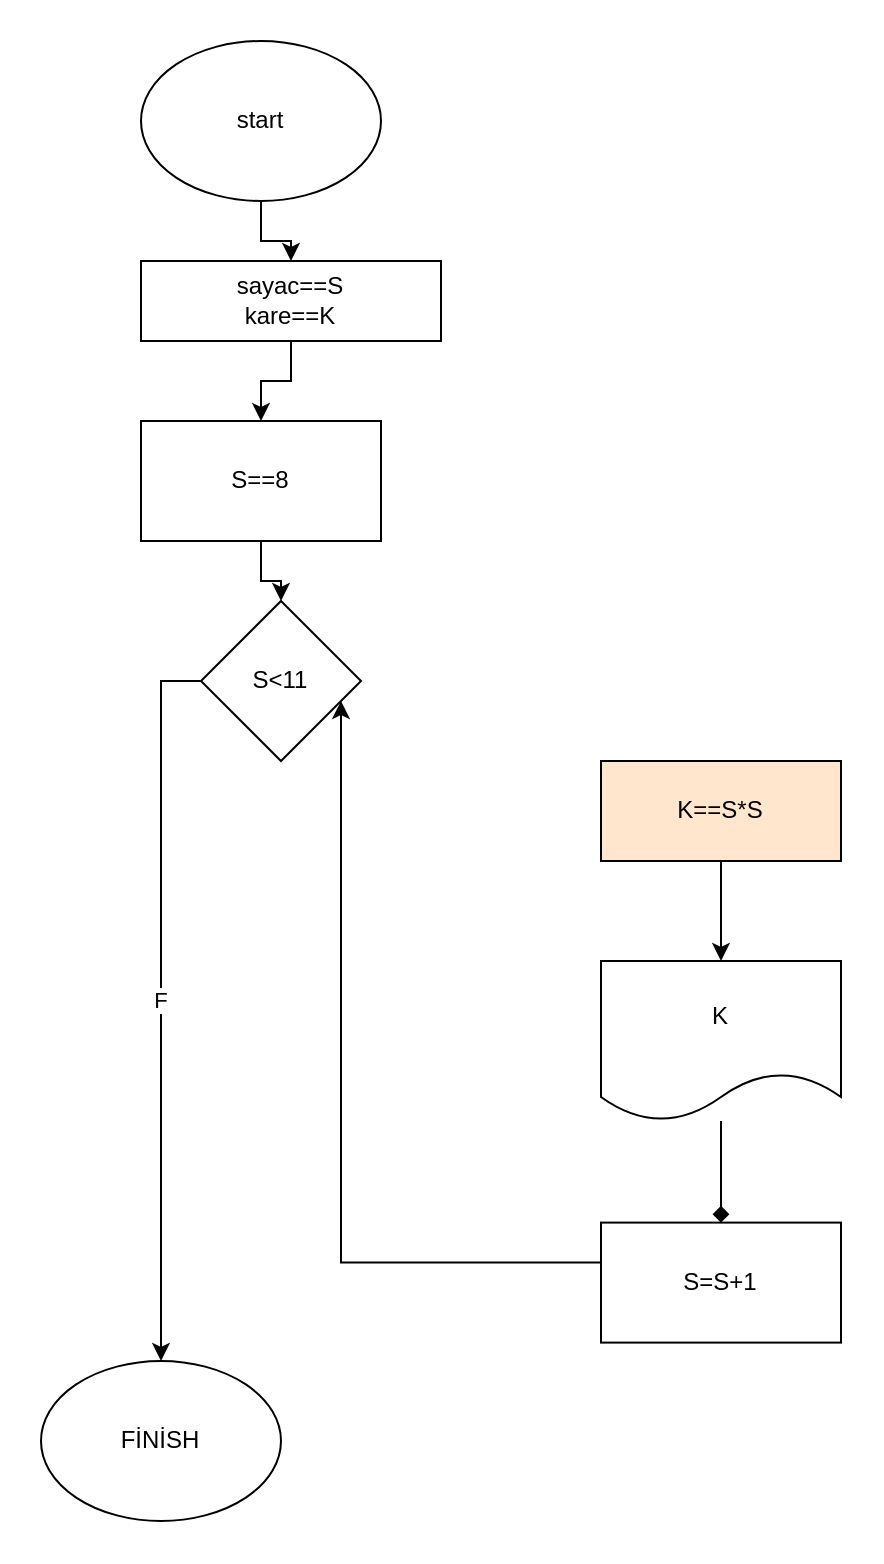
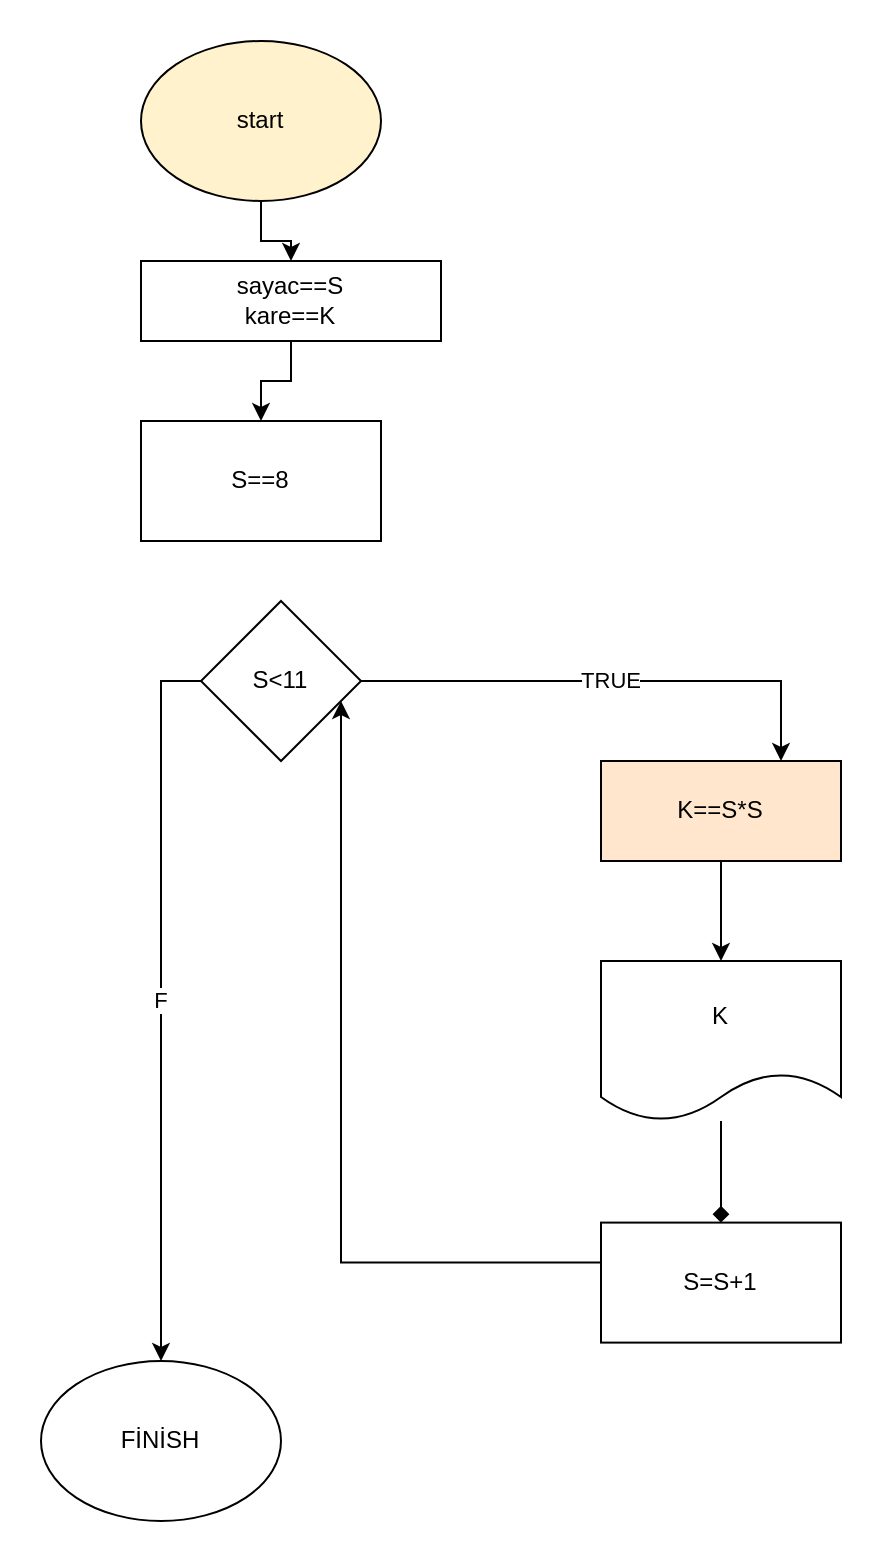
(261, 121) -> (261, 121)
(261, 574) -> none
none -> (604, 681)
